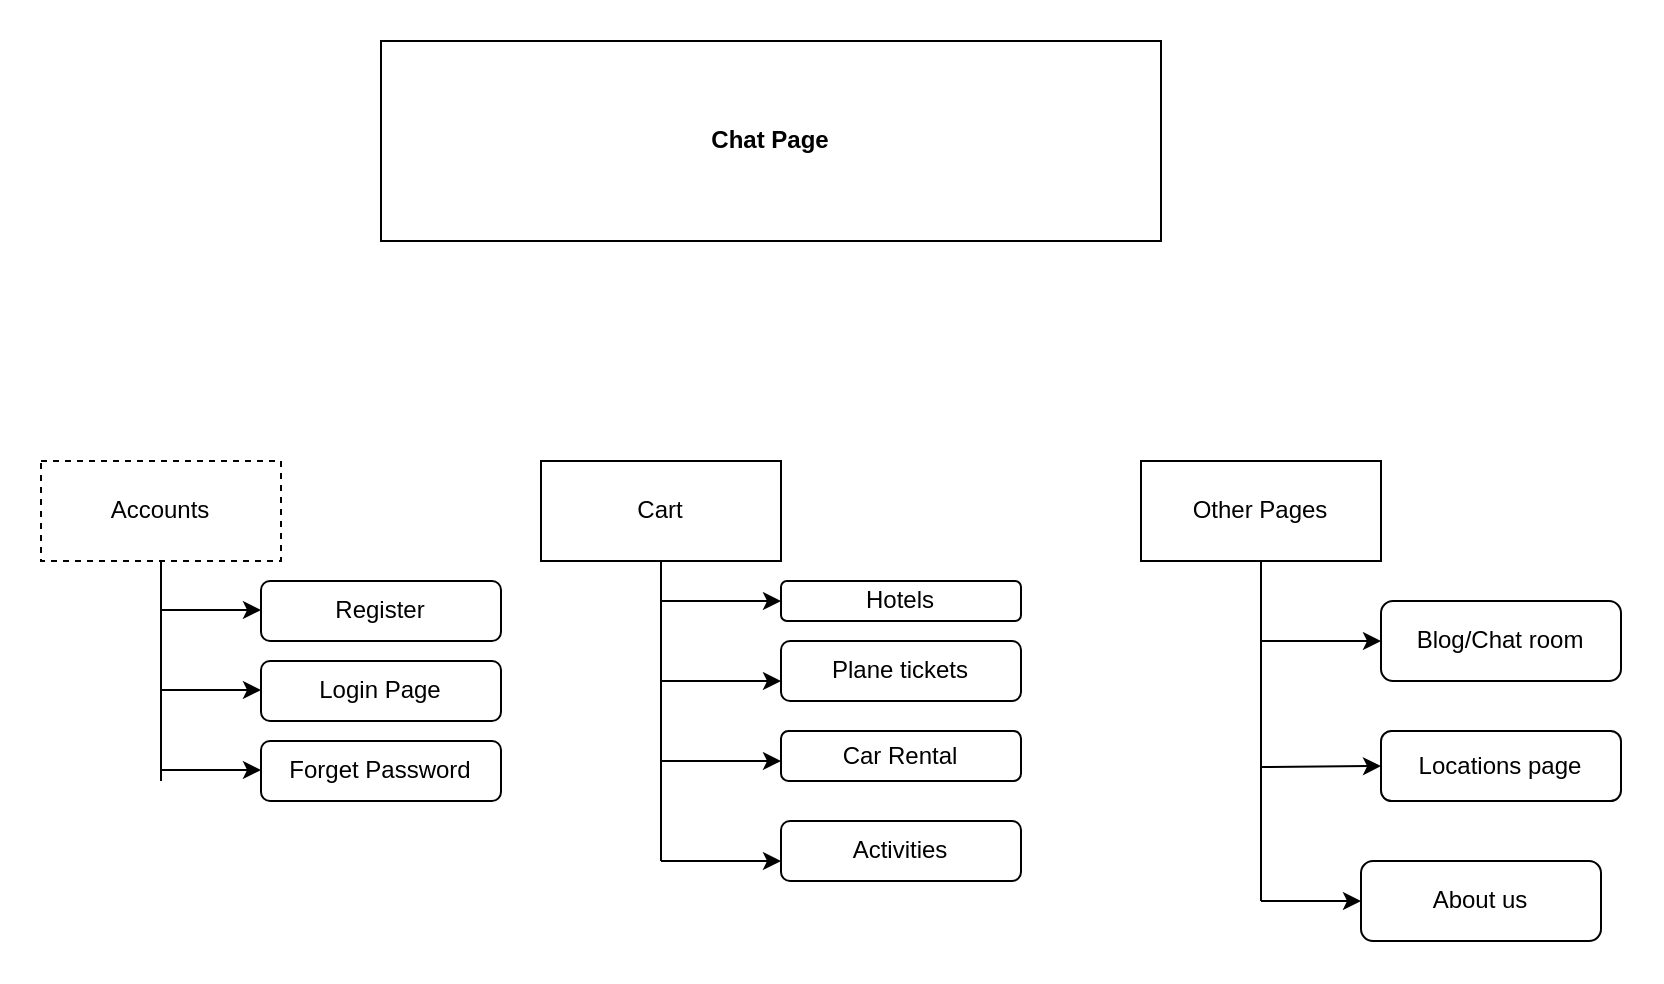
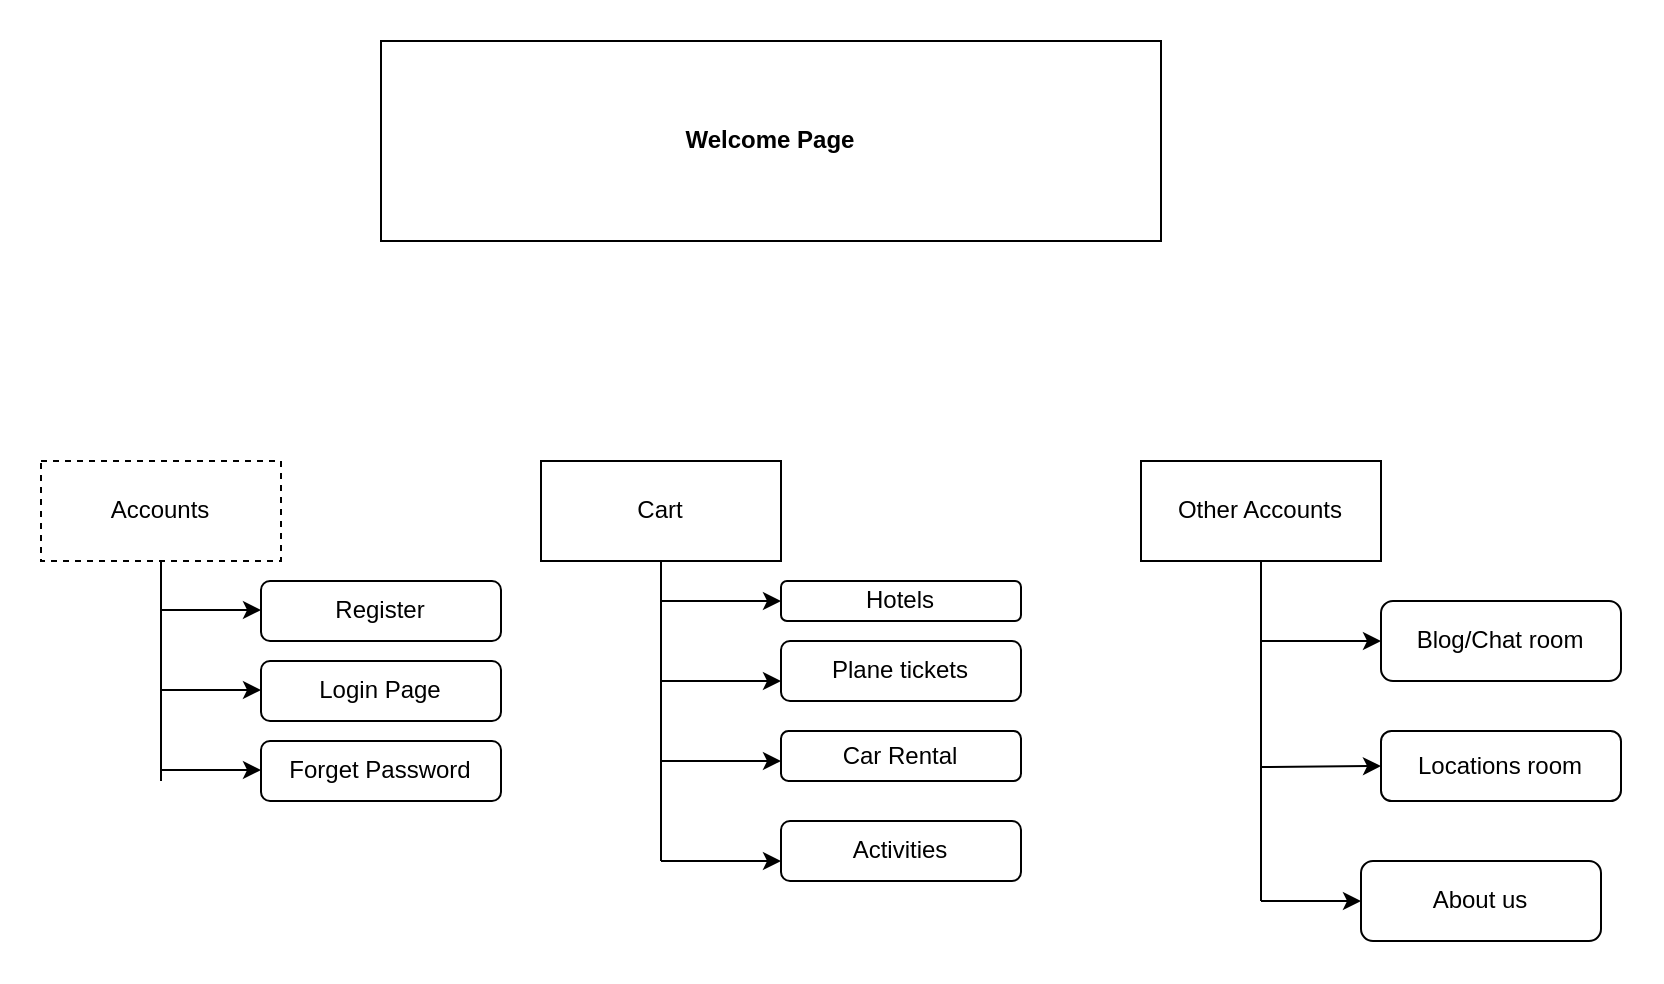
(771, 141) -> (771, 141)
(1261, 511) -> (1261, 511)
(1501, 767) -> (1501, 767)
